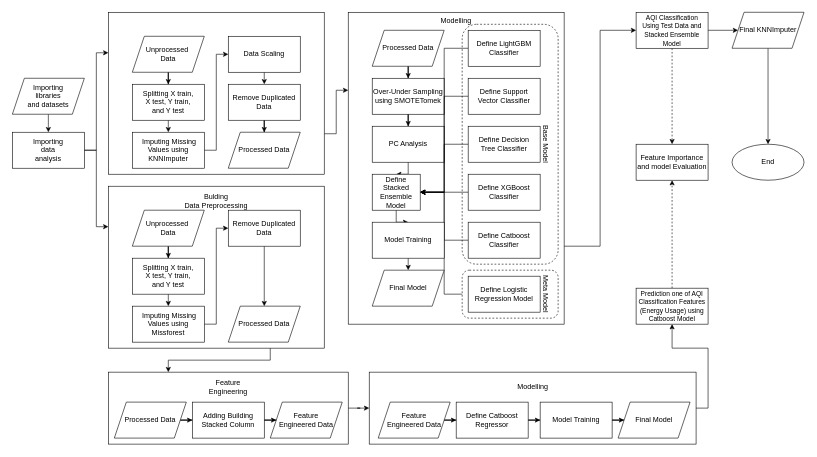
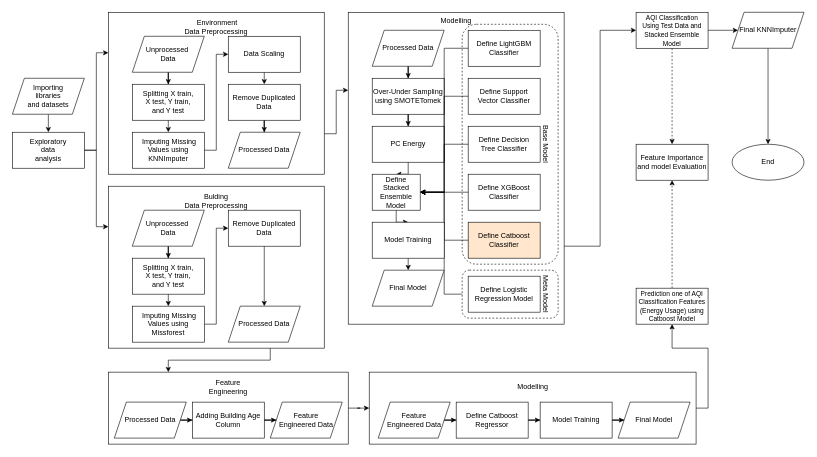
none -> (216, 27)
(408, 144) -> (408, 144)
(48, 150) -> (48, 150)
(504, 240) -> (504, 240)
(228, 420) -> (228, 420)
